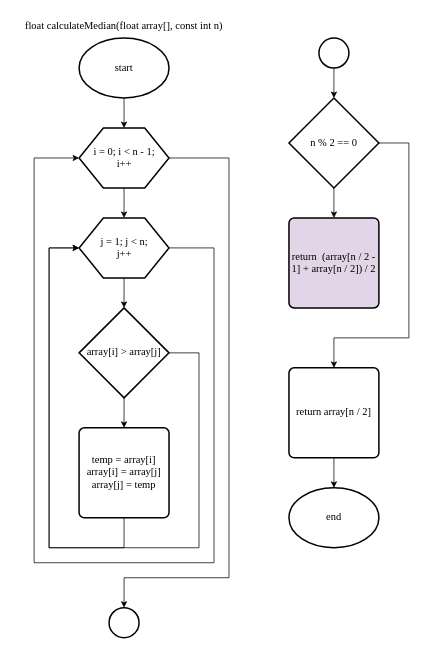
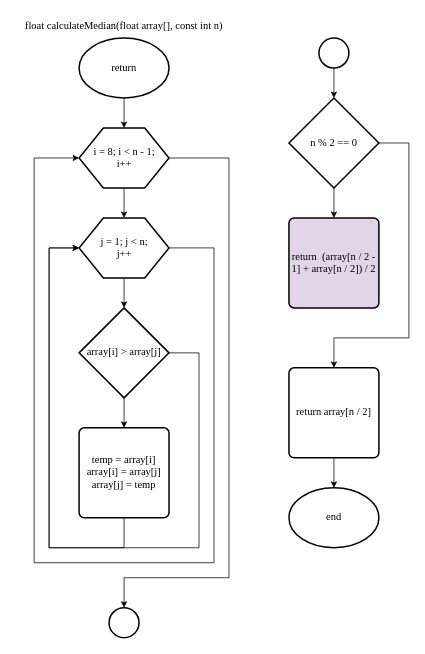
(124, 68) -> (124, 68)
(125, 158) -> (125, 158)
